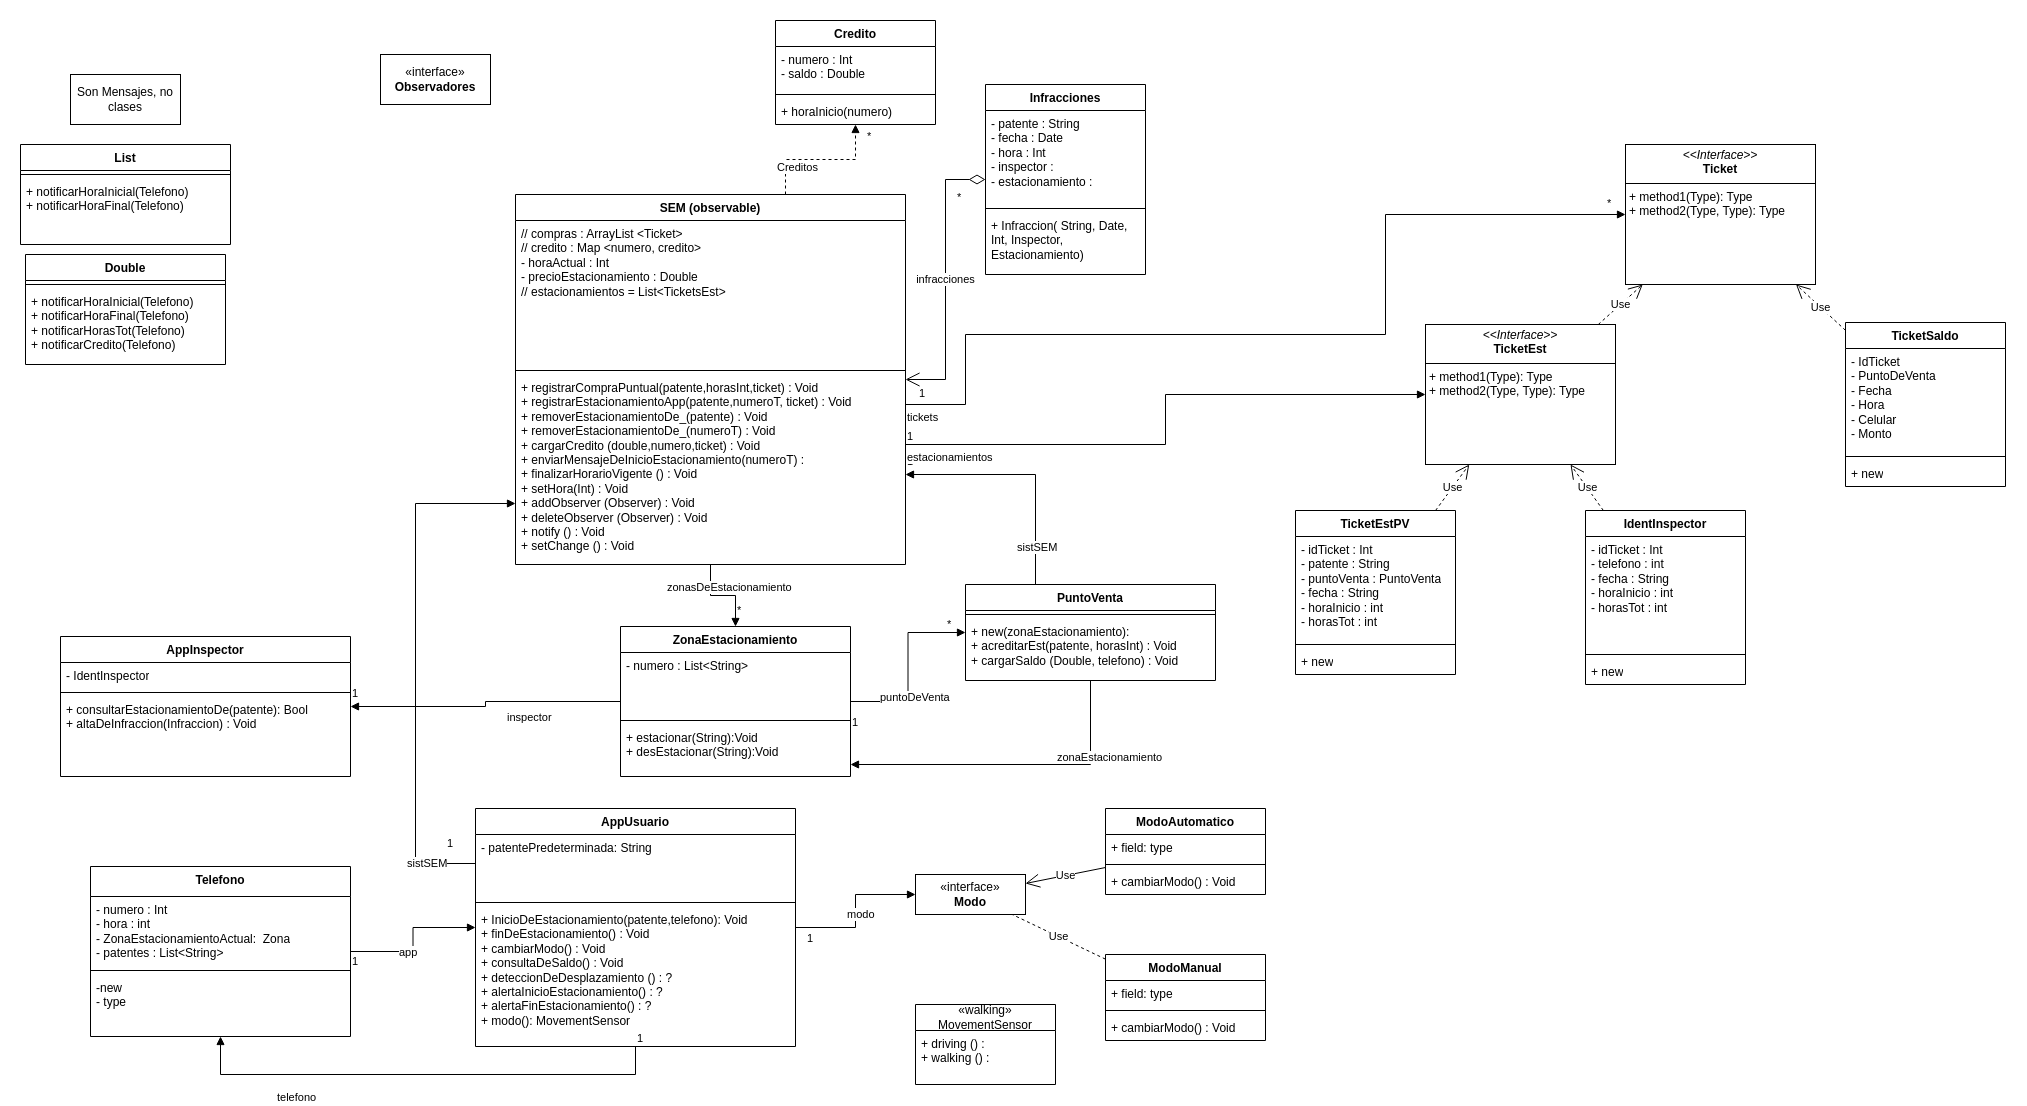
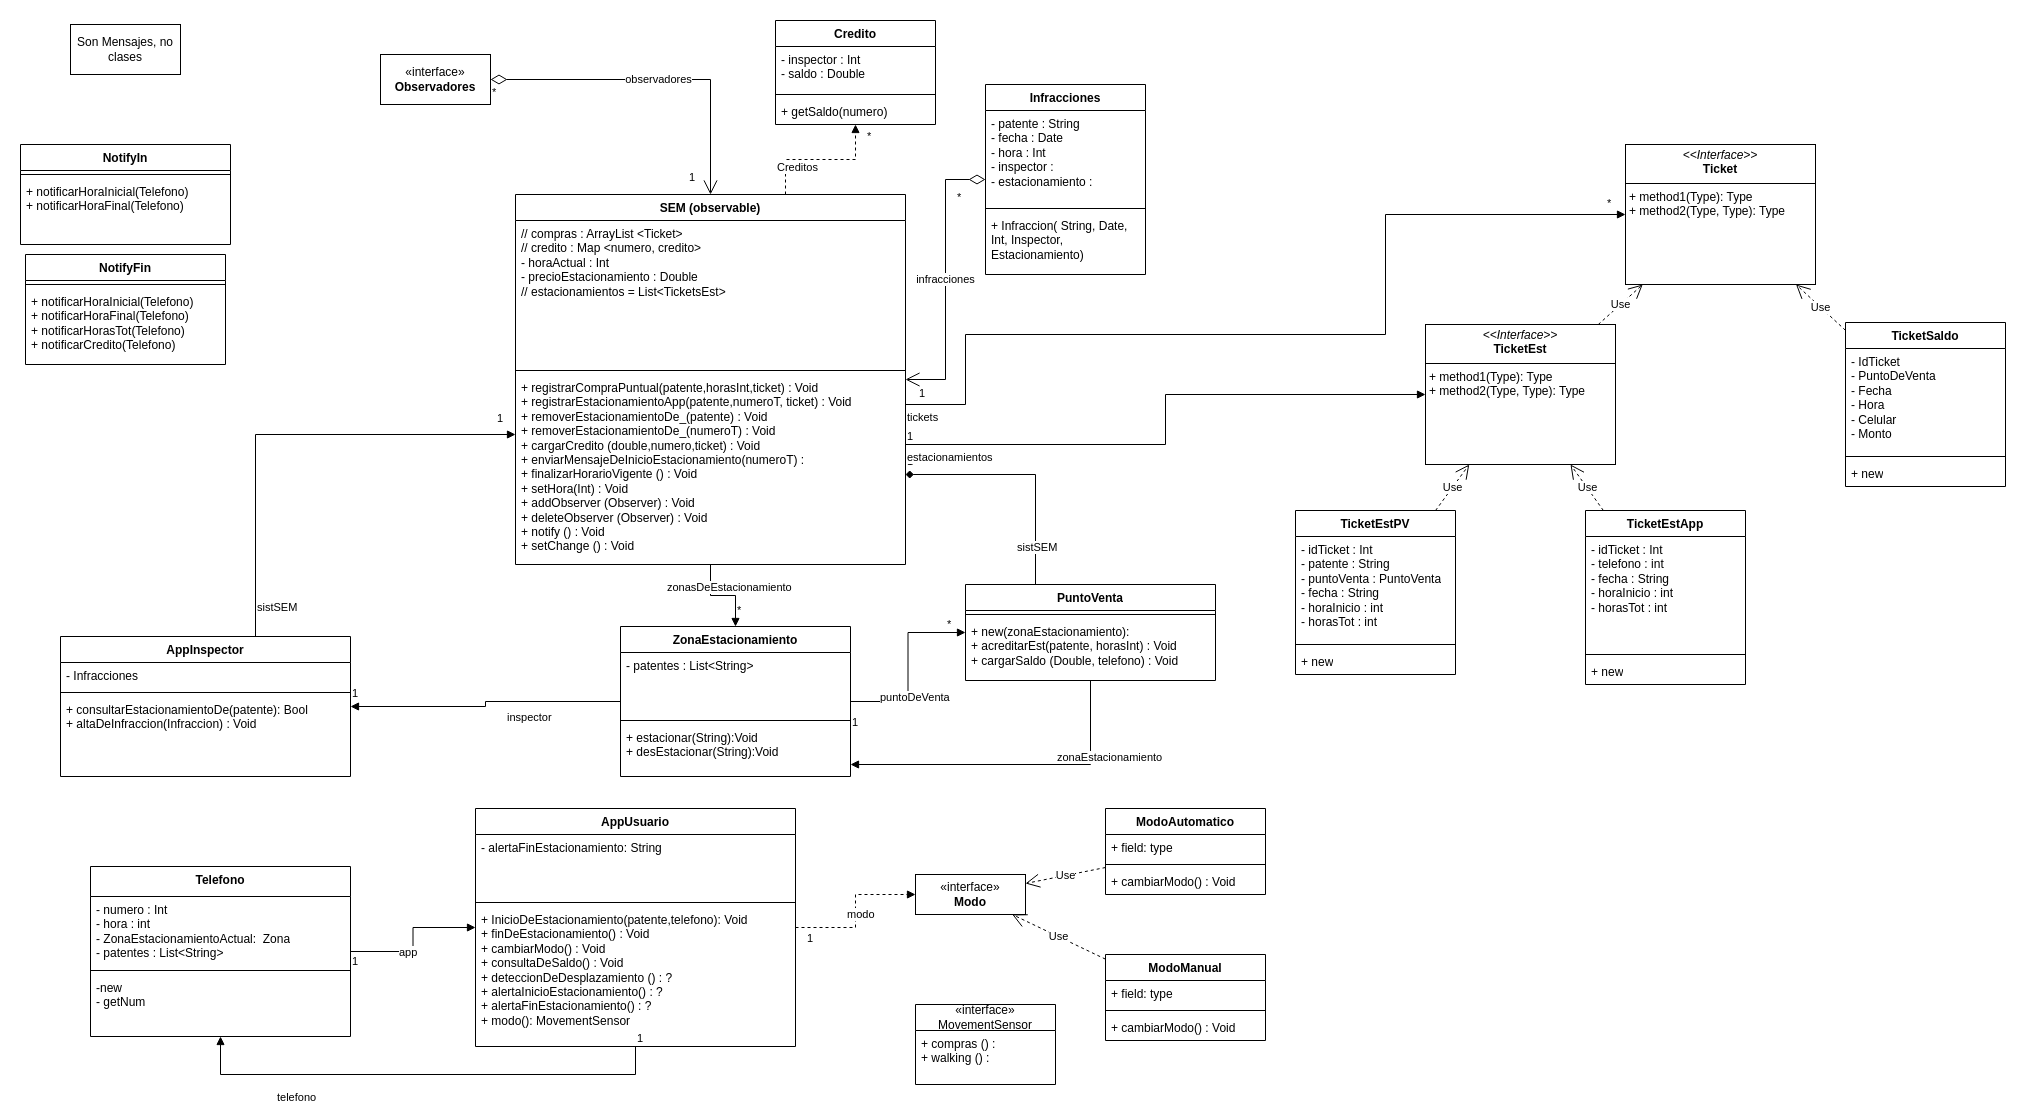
(826, 68) -> (831, 68)
none -> (664, 80)
(126, 100) -> (126, 50)
(844, 113) -> (839, 113)
(126, 159) -> (126, 159)
(126, 269) -> (126, 269)
none -> (280, 435)
(915, 475) -> (914, 475)
(1666, 525) -> (1666, 525)
(416, 667) -> none
(694, 667) -> (701, 667)
(119, 677) -> (110, 677)
(578, 849) -> (583, 849)
(1089, 871) -> (1089, 871)
(1016, 916) -> (1017, 917)
(831, 928) -> (831, 928)
(115, 996) -> (122, 996)
(986, 1018) -> (986, 1018)
(959, 1052) -> (962, 1052)
